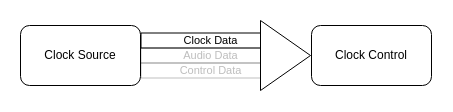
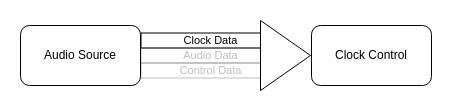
(81, 56) -> (81, 56)
